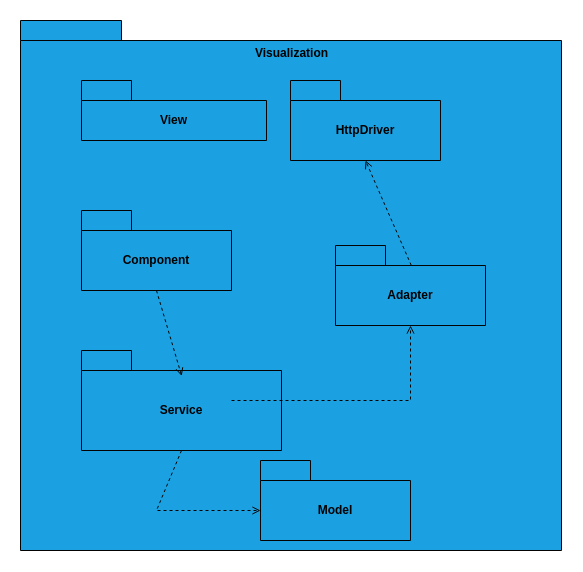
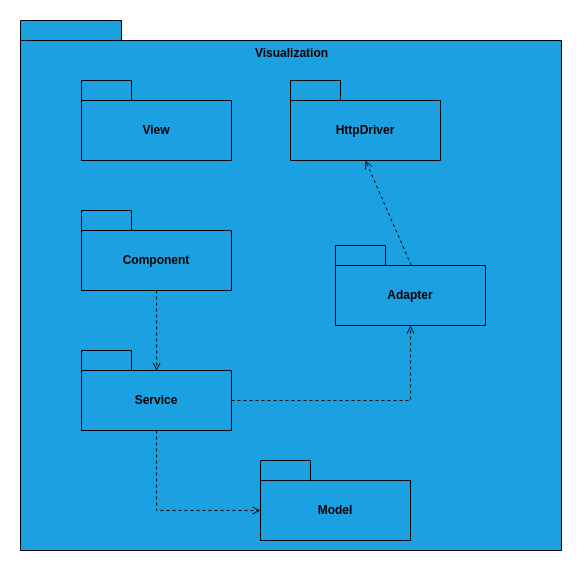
(174, 111) -> (157, 121)
(182, 401) -> (157, 391)
